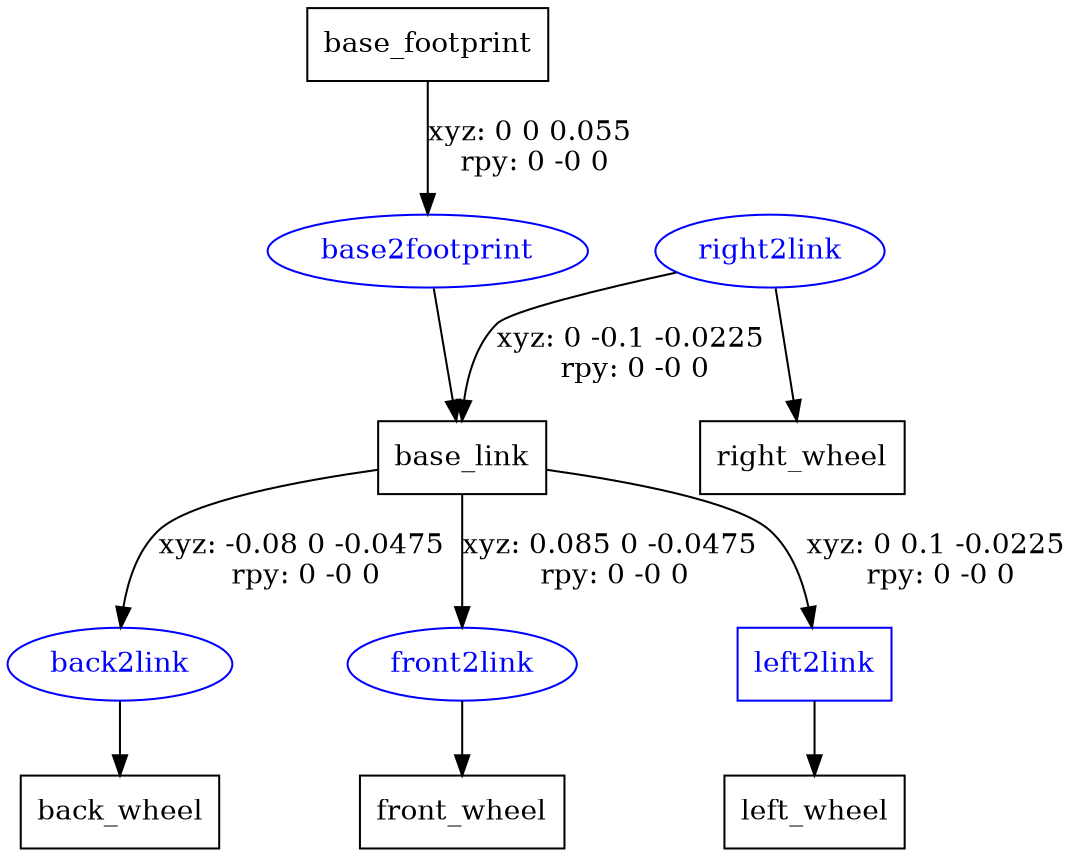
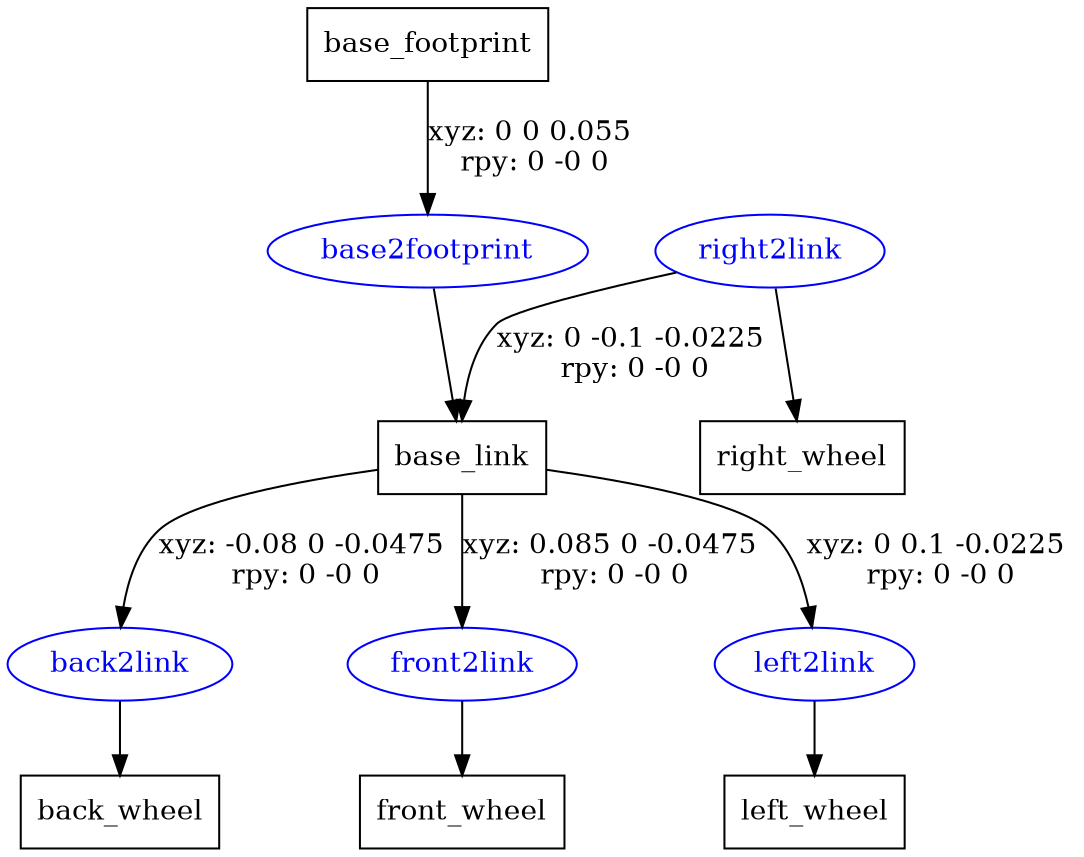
(815, 664) -> (815, 664)
